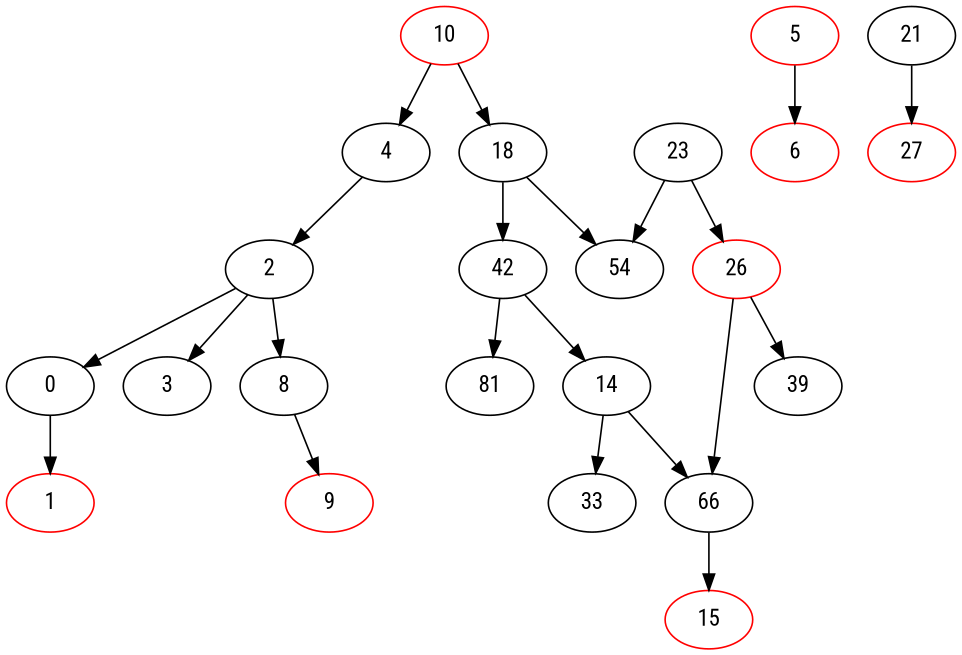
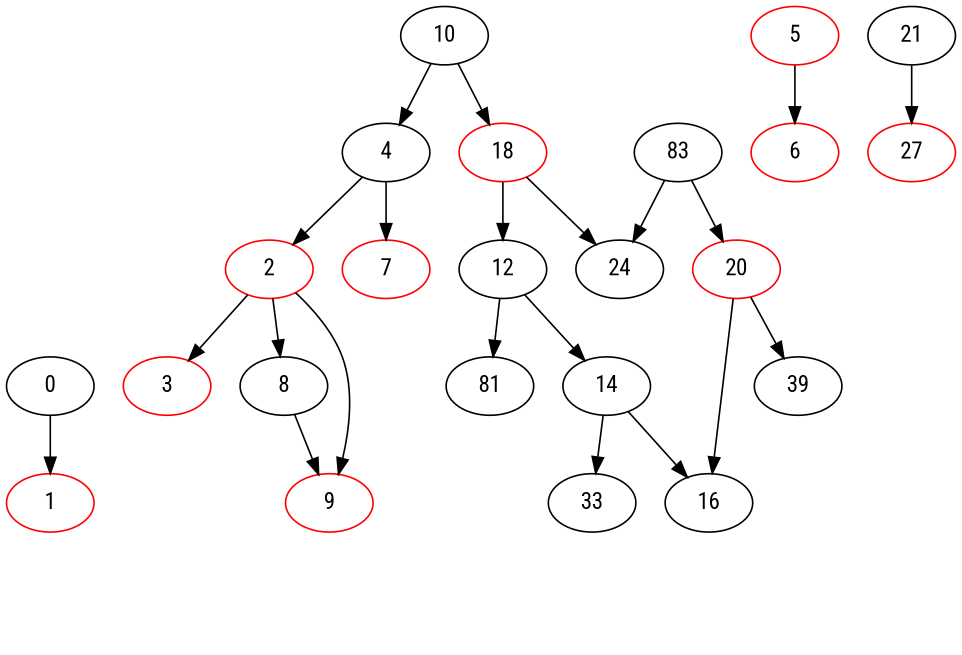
(444, 36) -> (444, 36)
(503, 152) -> (503, 152)
(678, 152) -> (678, 152)
(269, 269) -> (269, 269)
none -> (386, 269)
(503, 269) -> (503, 269)
(620, 269) -> (620, 269)
(736, 269) -> (736, 269)
(167, 324) -> (346, 368)
(167, 386) -> (167, 386)
(709, 503) -> (709, 503)
(709, 620) -> none
